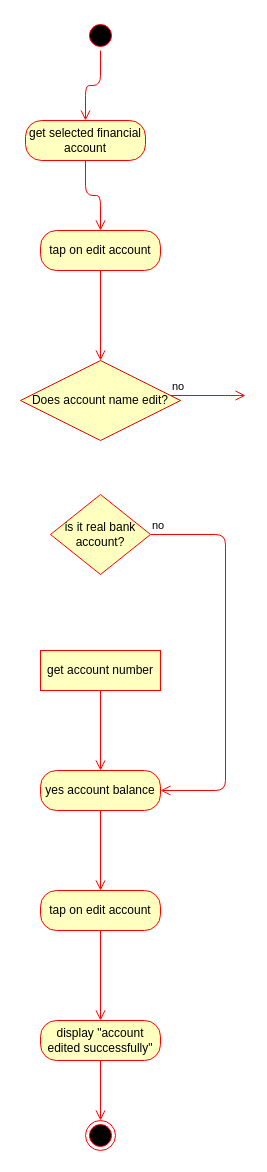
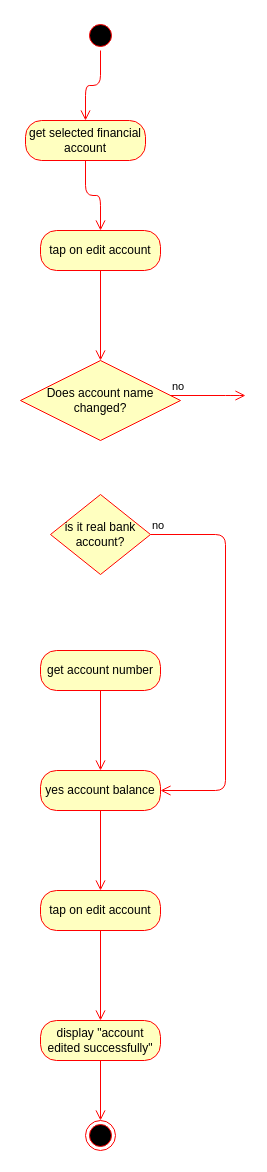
(101, 401) -> (101, 401)
(101, 671) -> (101, 671)
